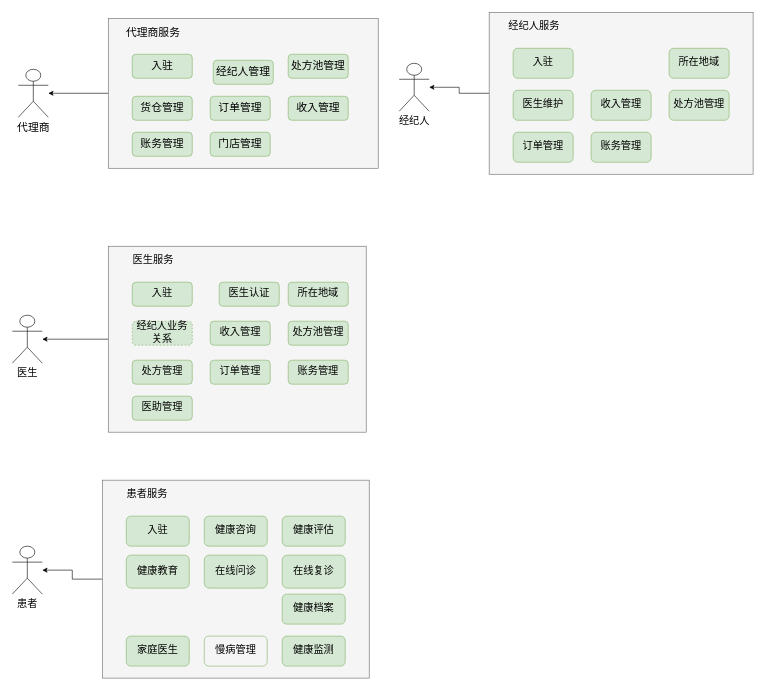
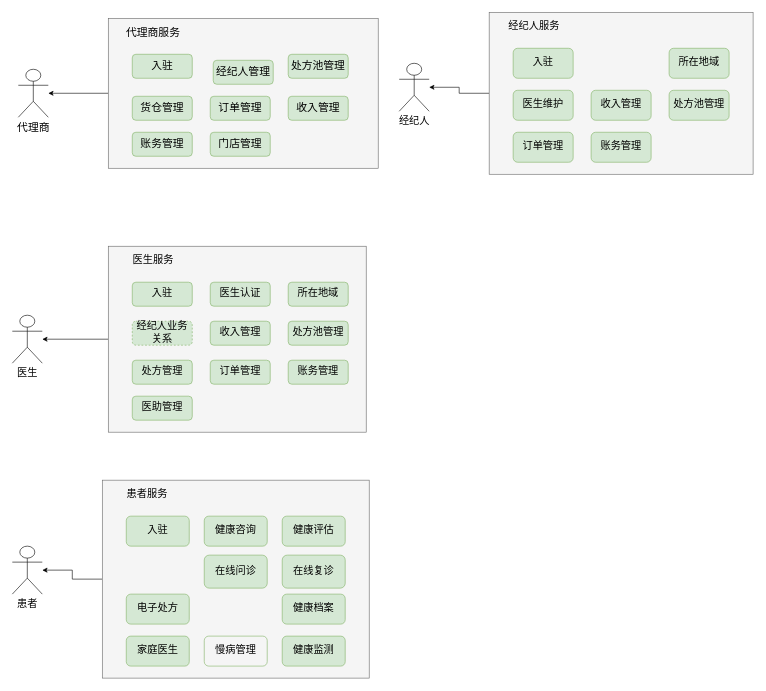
(249, 294) -> (240, 294)
(158, 572) -> none
none -> (158, 609)
